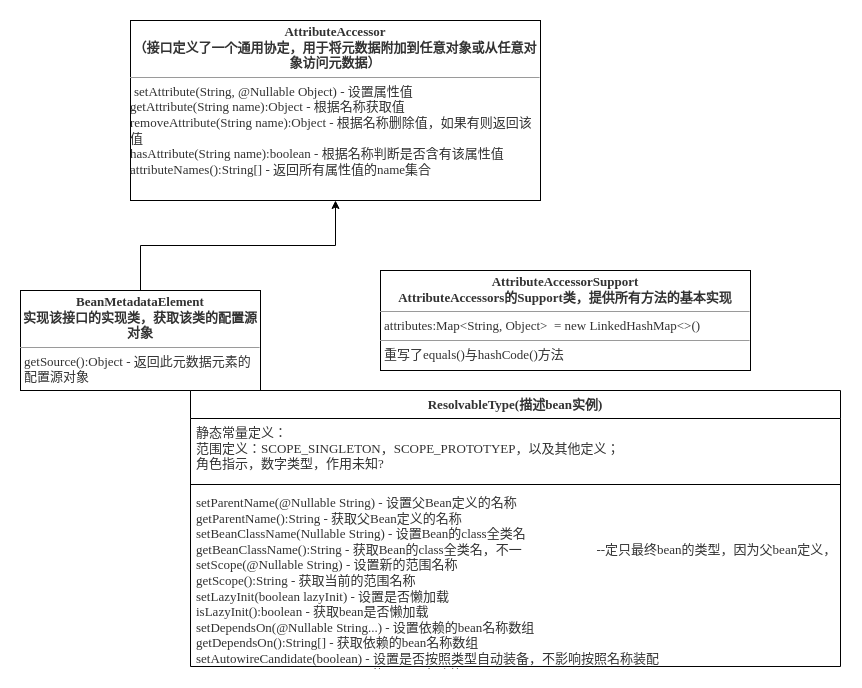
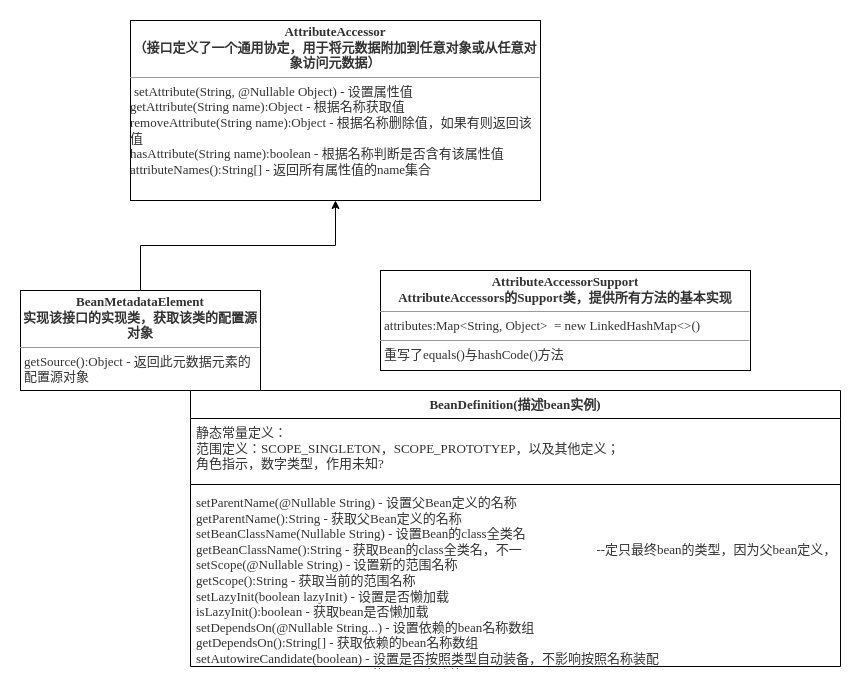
(516, 405) -> (516, 405)
